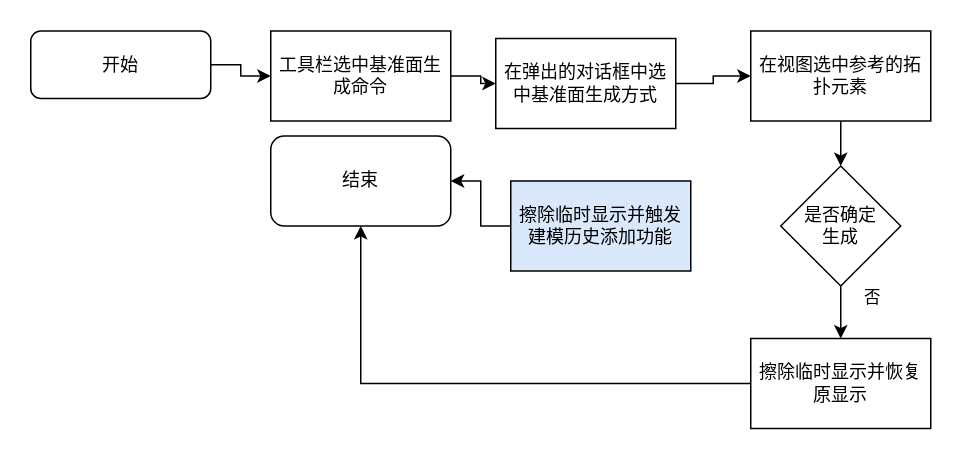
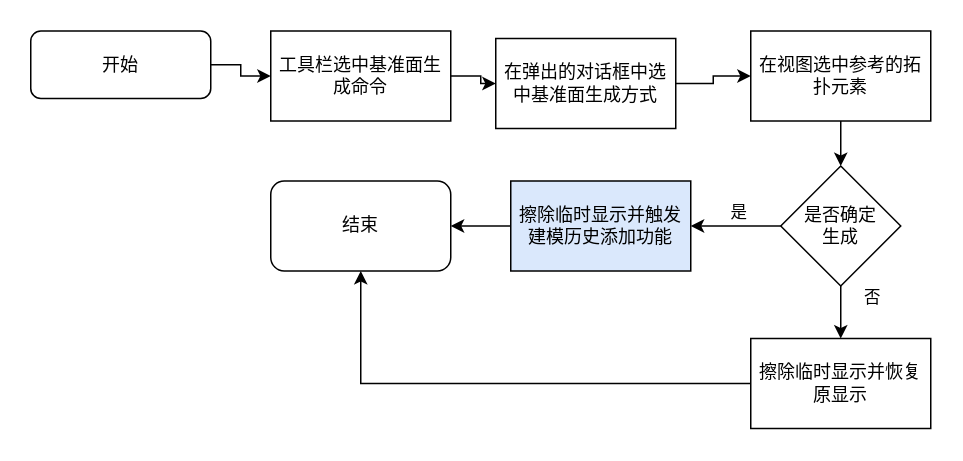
(361, 181) -> (361, 226)
none -> (741, 226)
